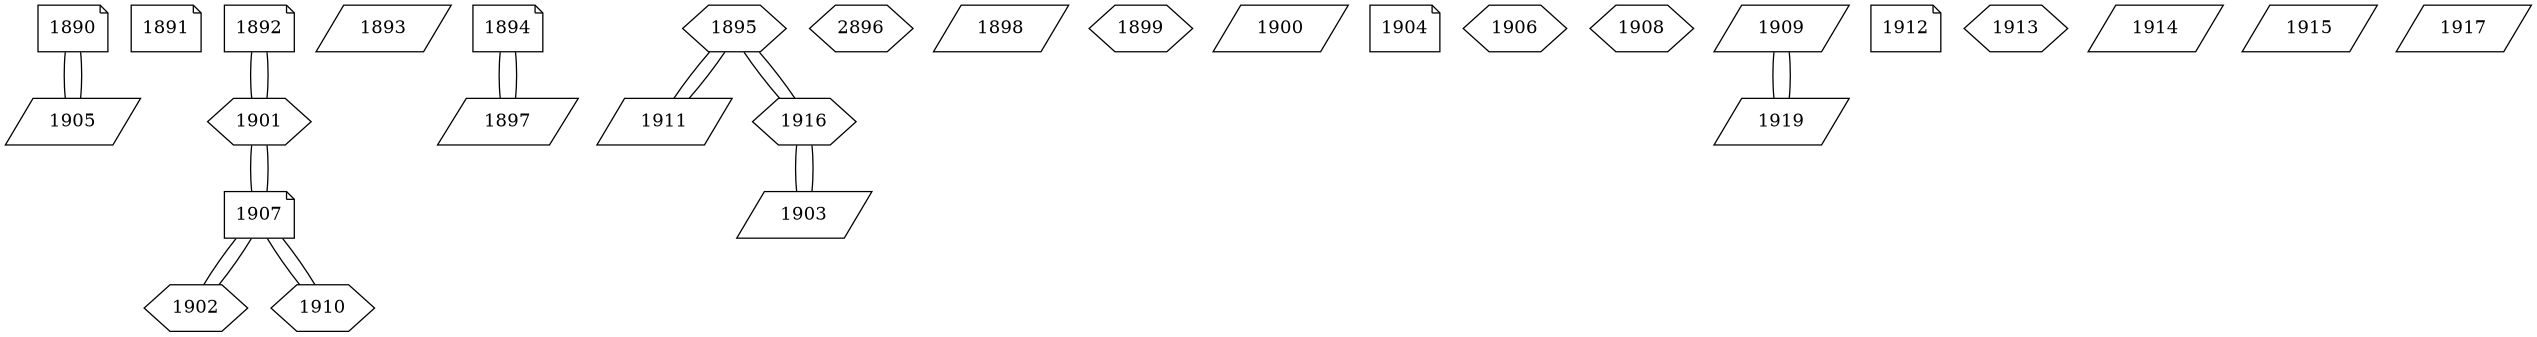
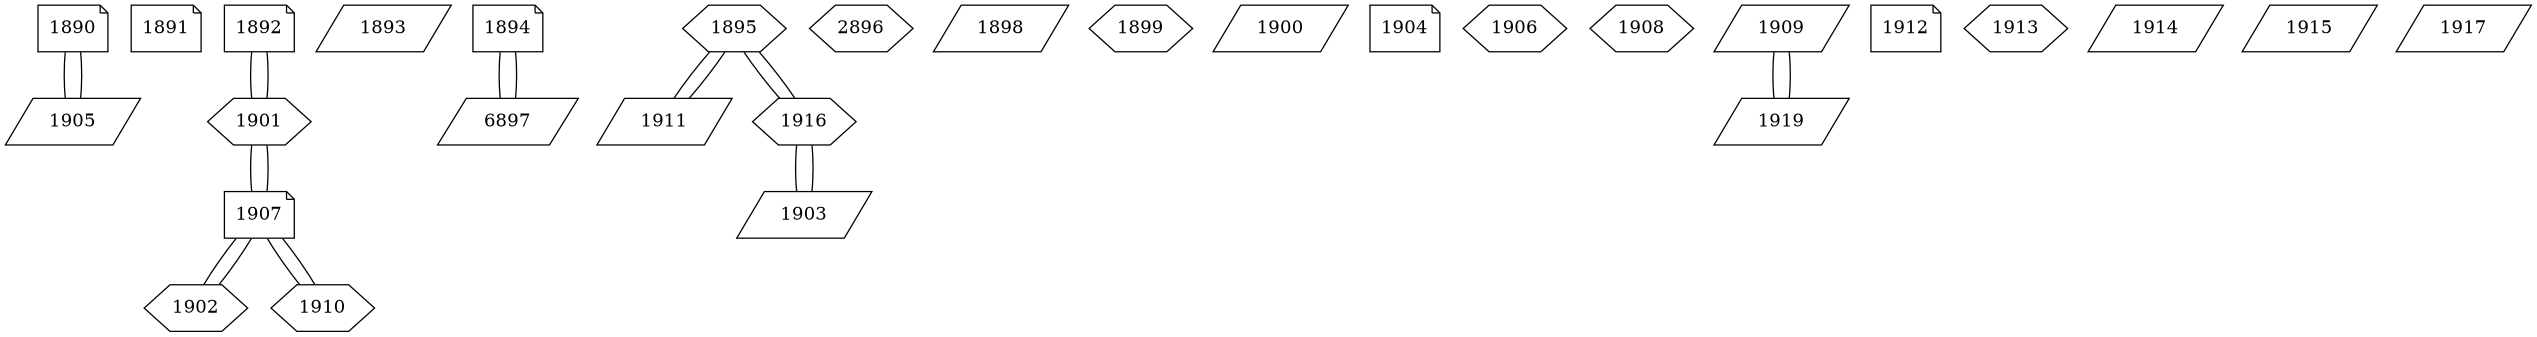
(508, 122) -> (508, 122)
